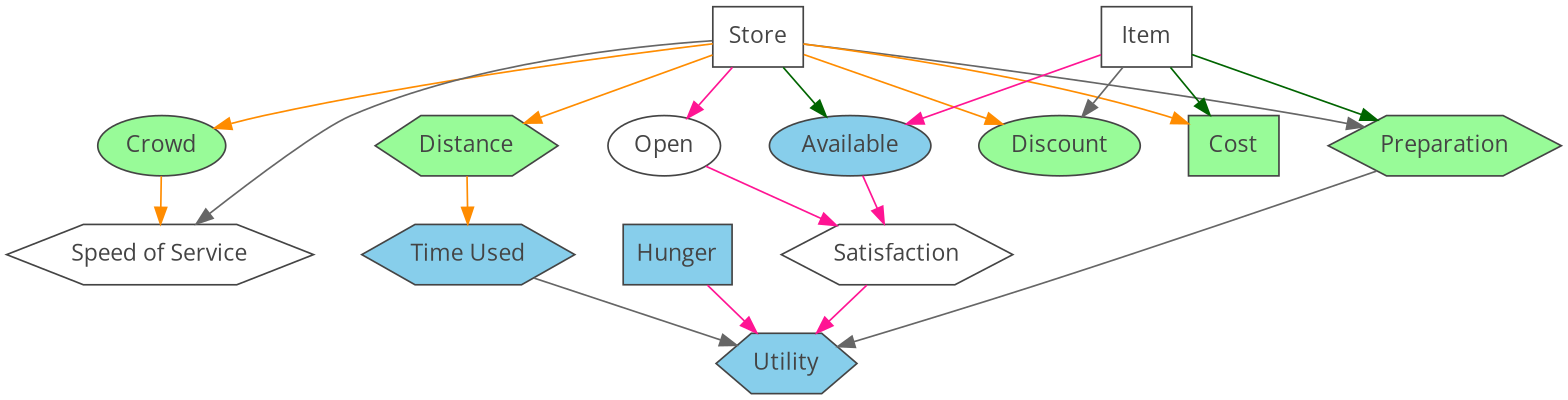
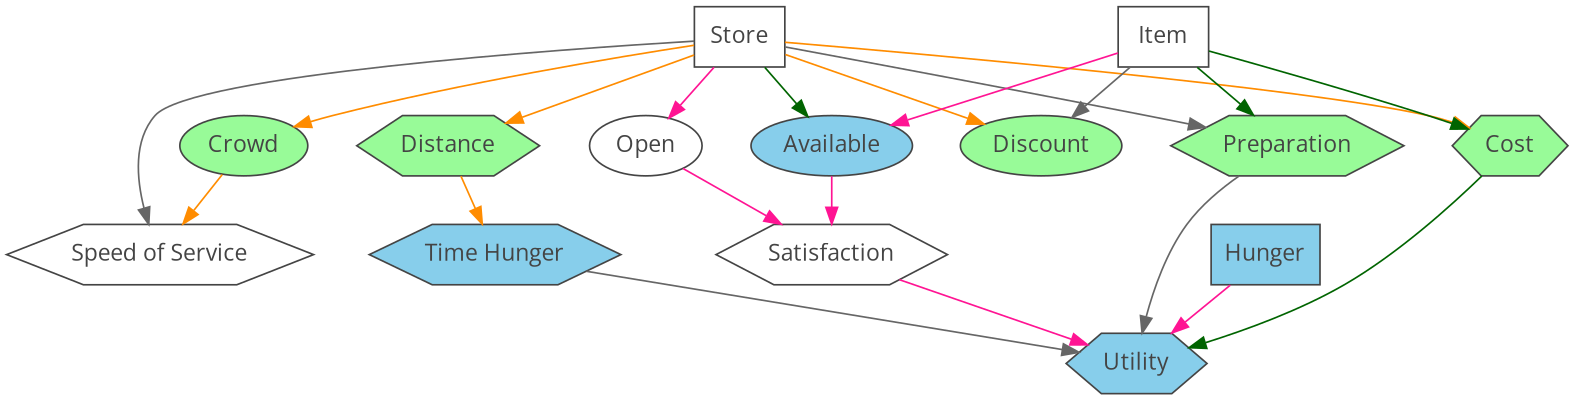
(1234, 146) -> (1510, 146)
(468, 255) -> (495, 255)
none -> (1355, 278)
